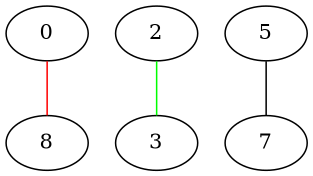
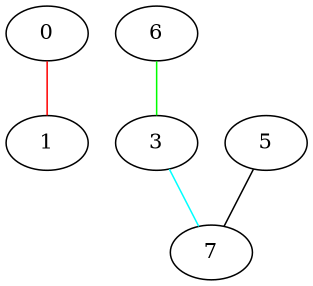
(157, 33) -> (157, 33)
(47, 143) -> (47, 143)
none -> (184, 198)
